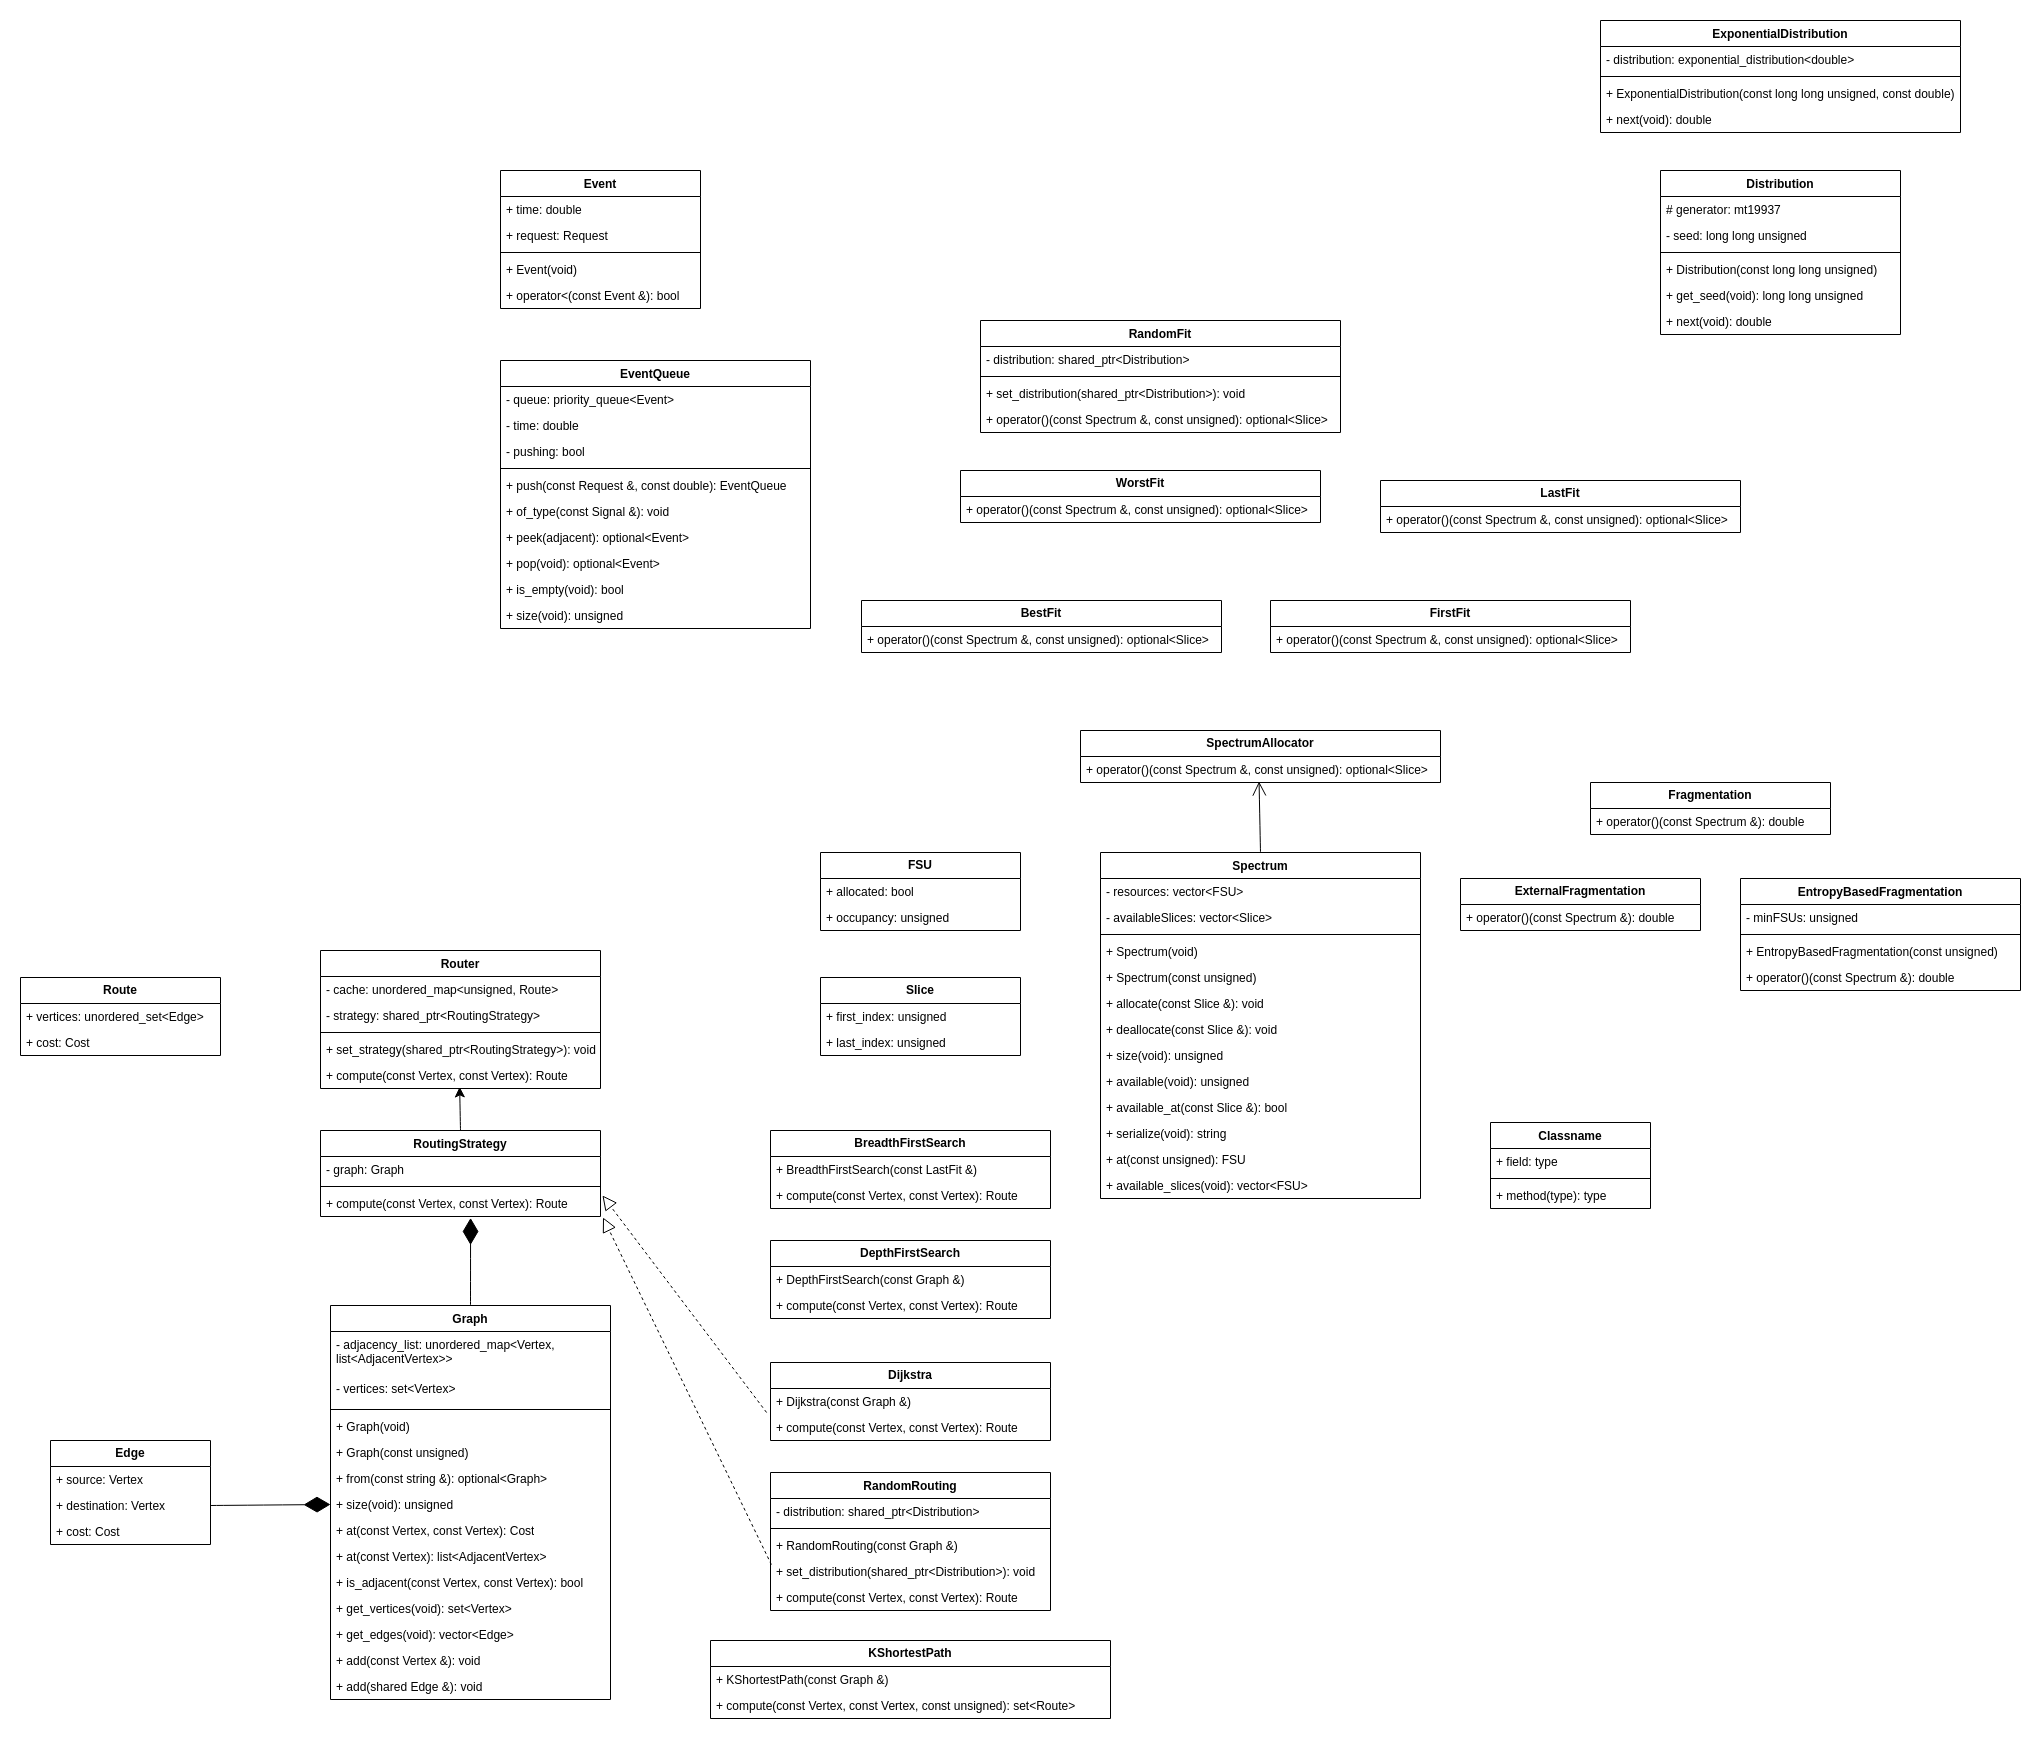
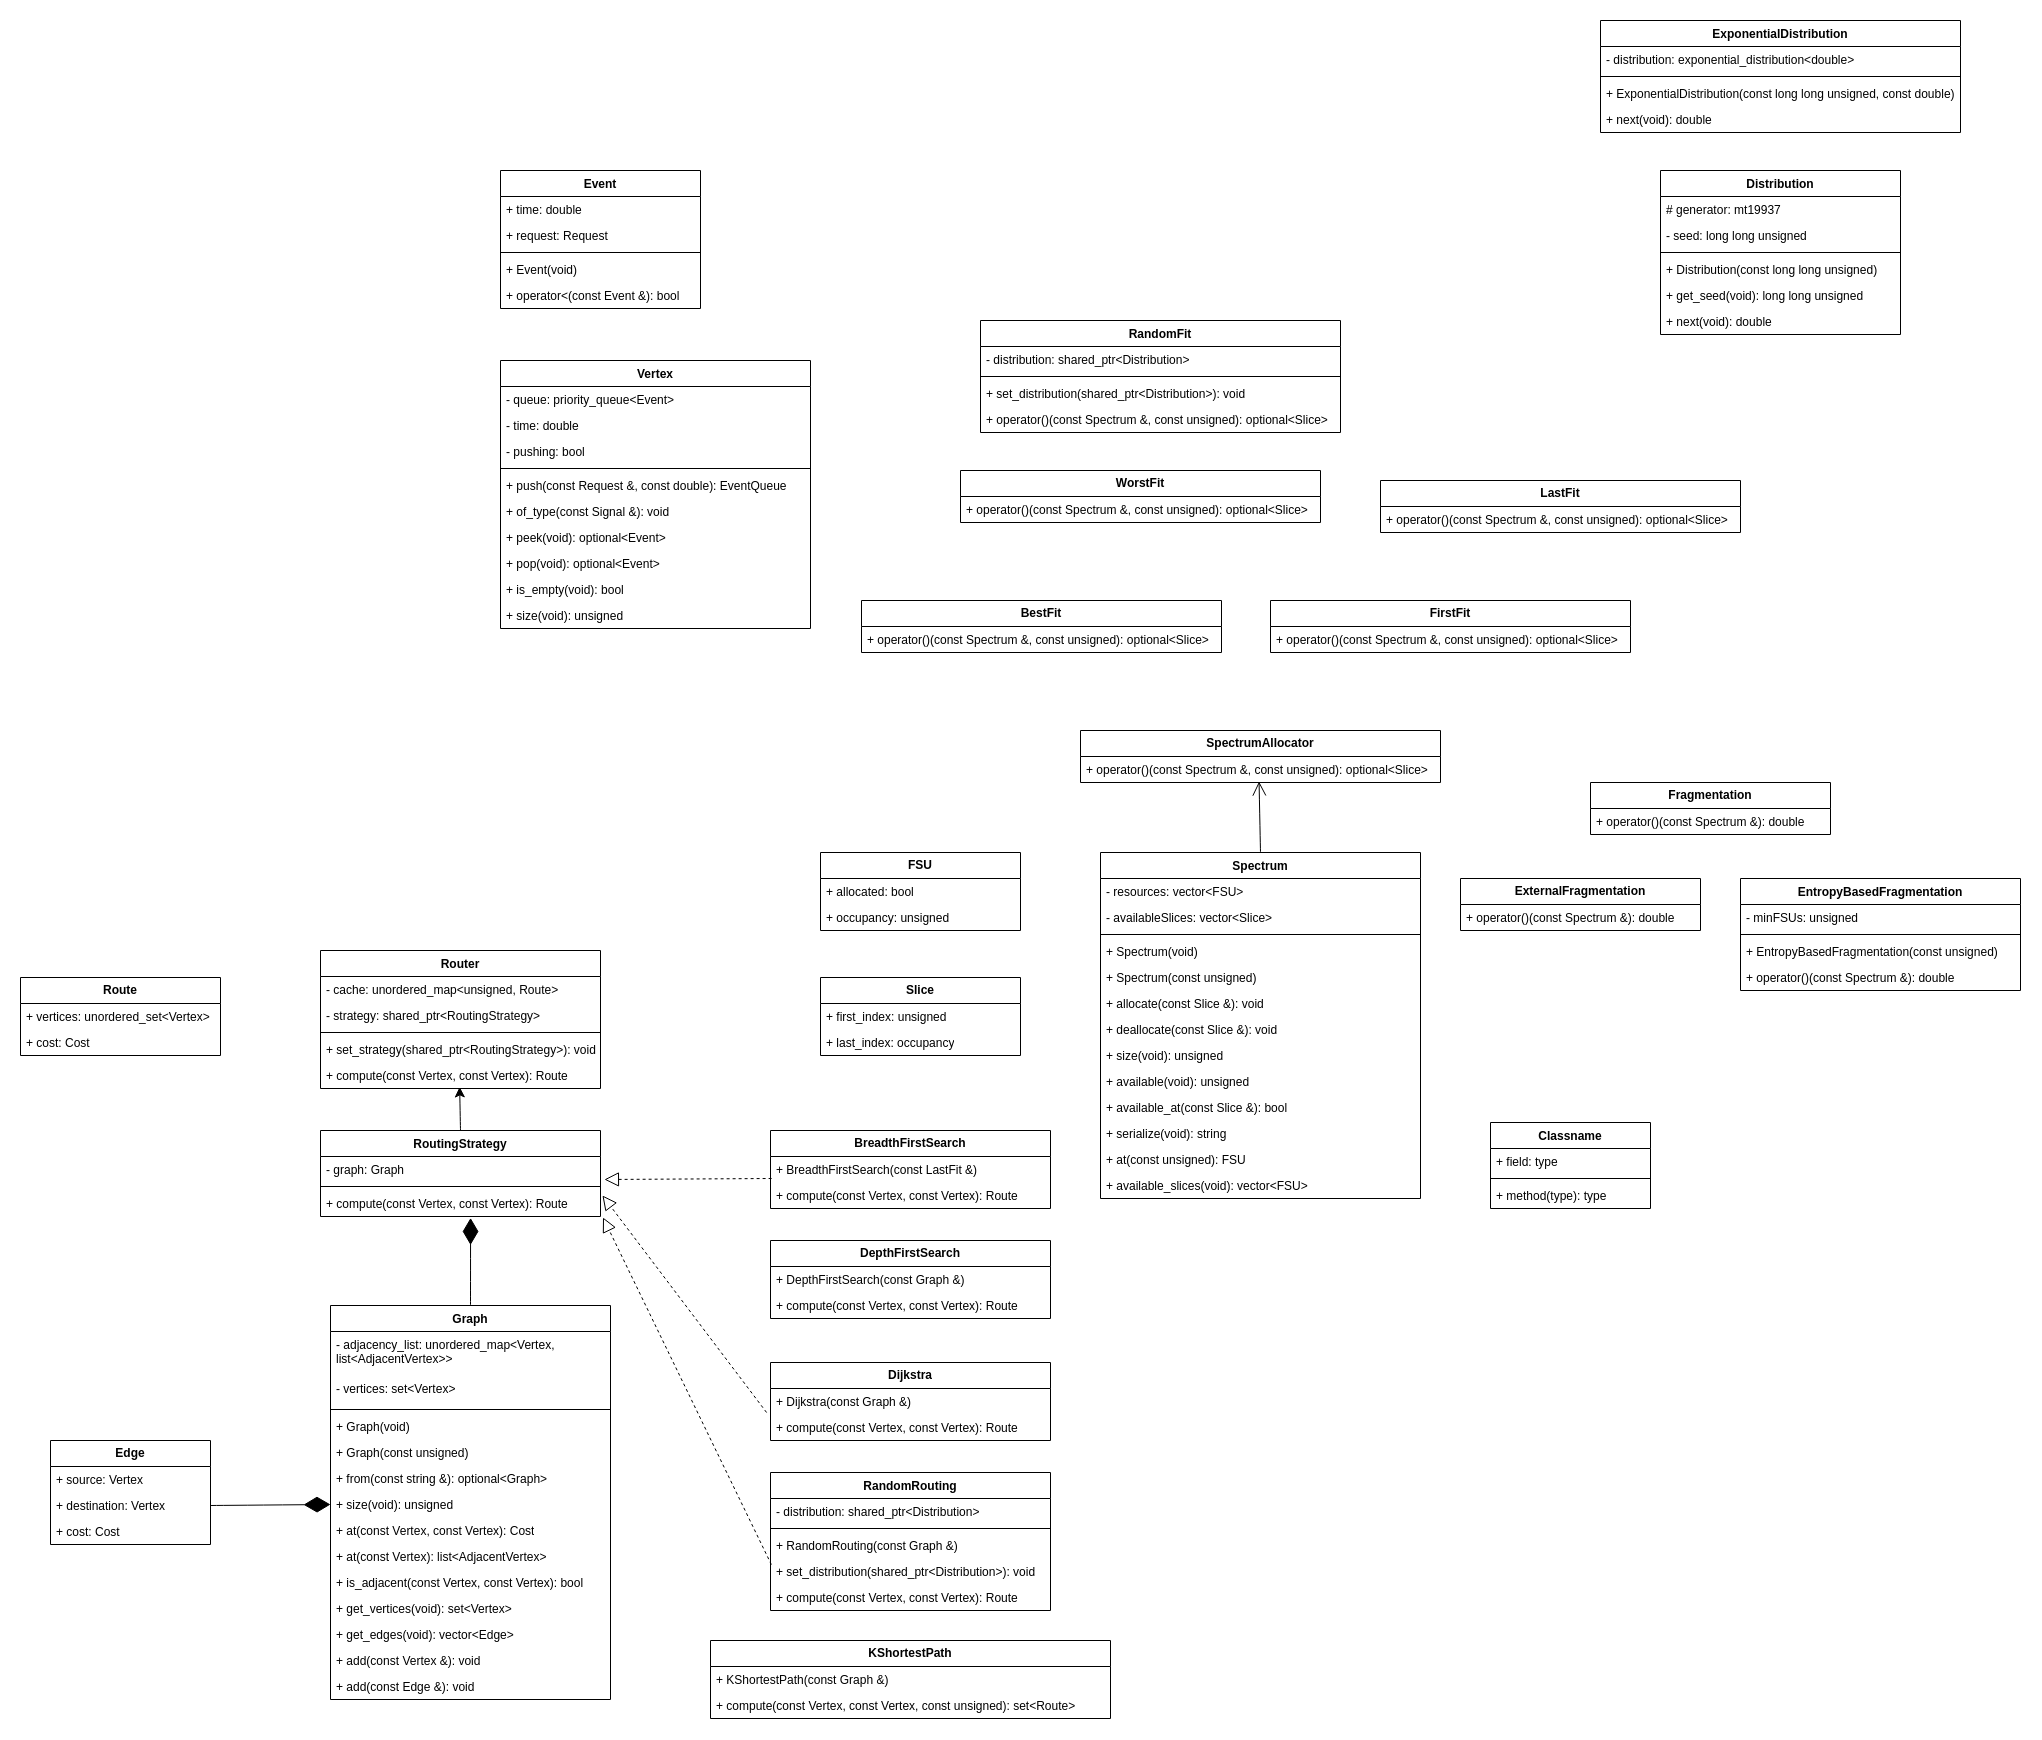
(656, 375) -> (656, 375)
(610, 539) -> (595, 539)
(122, 1025) -> (122, 1025)
(891, 1044) -> (896, 1044)
none -> (696, 1179)
(415, 1688) -> (411, 1688)
